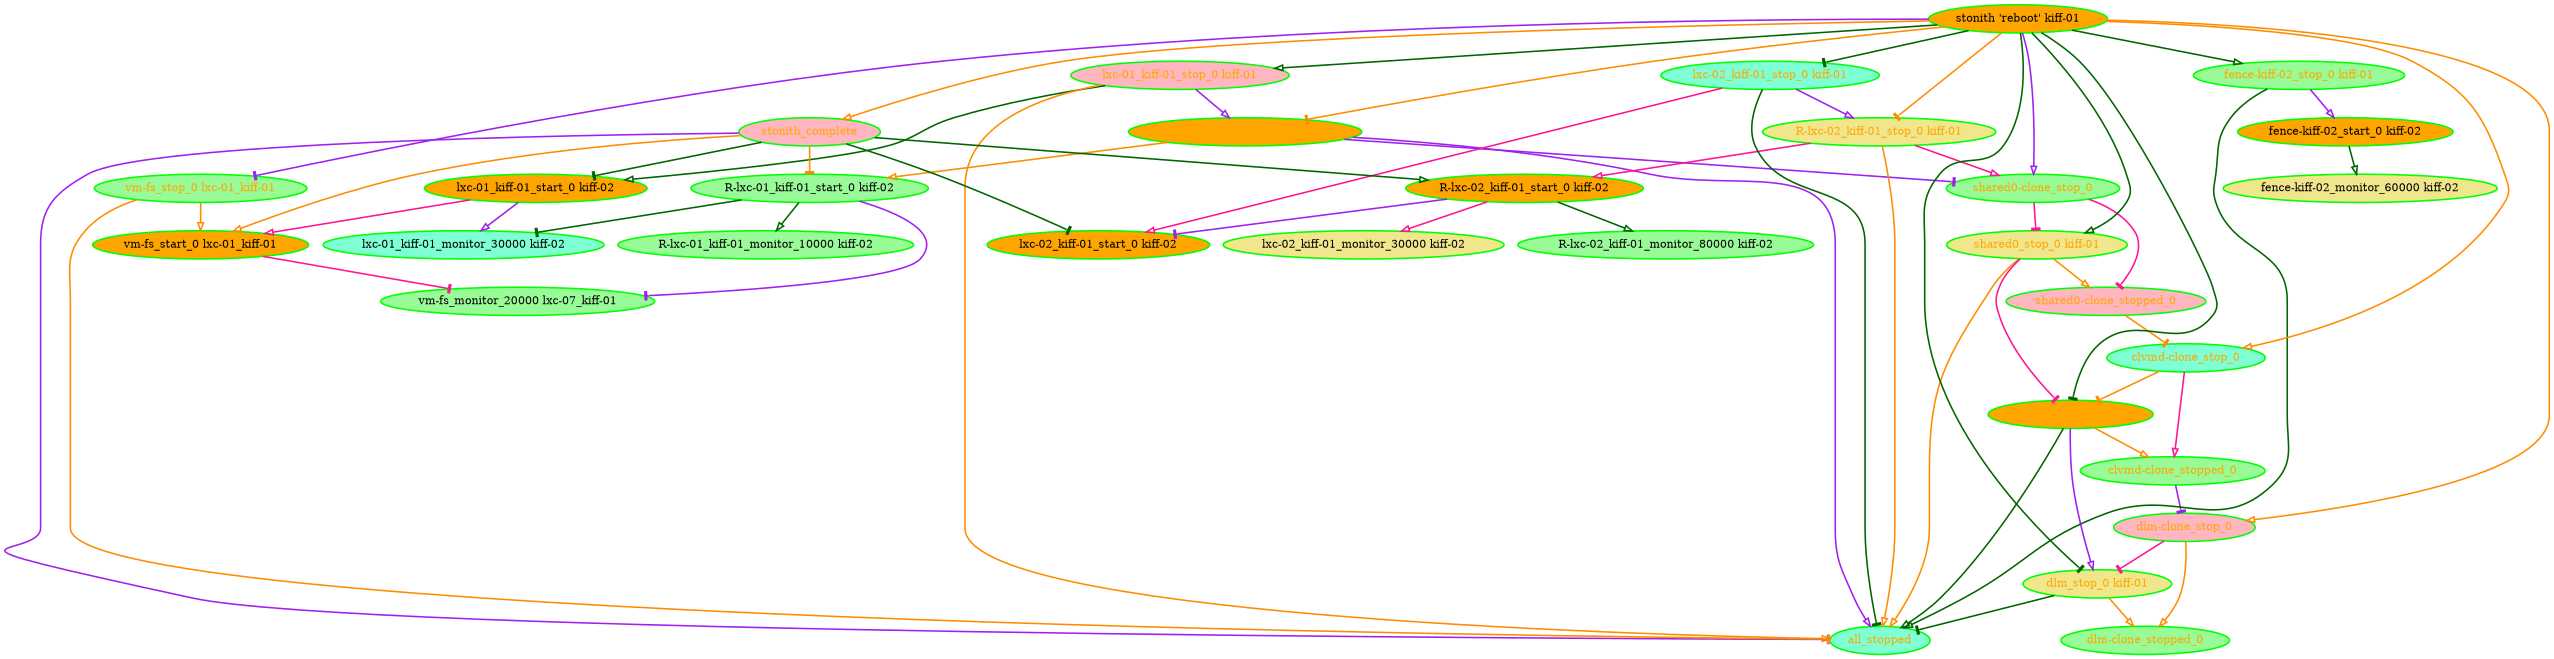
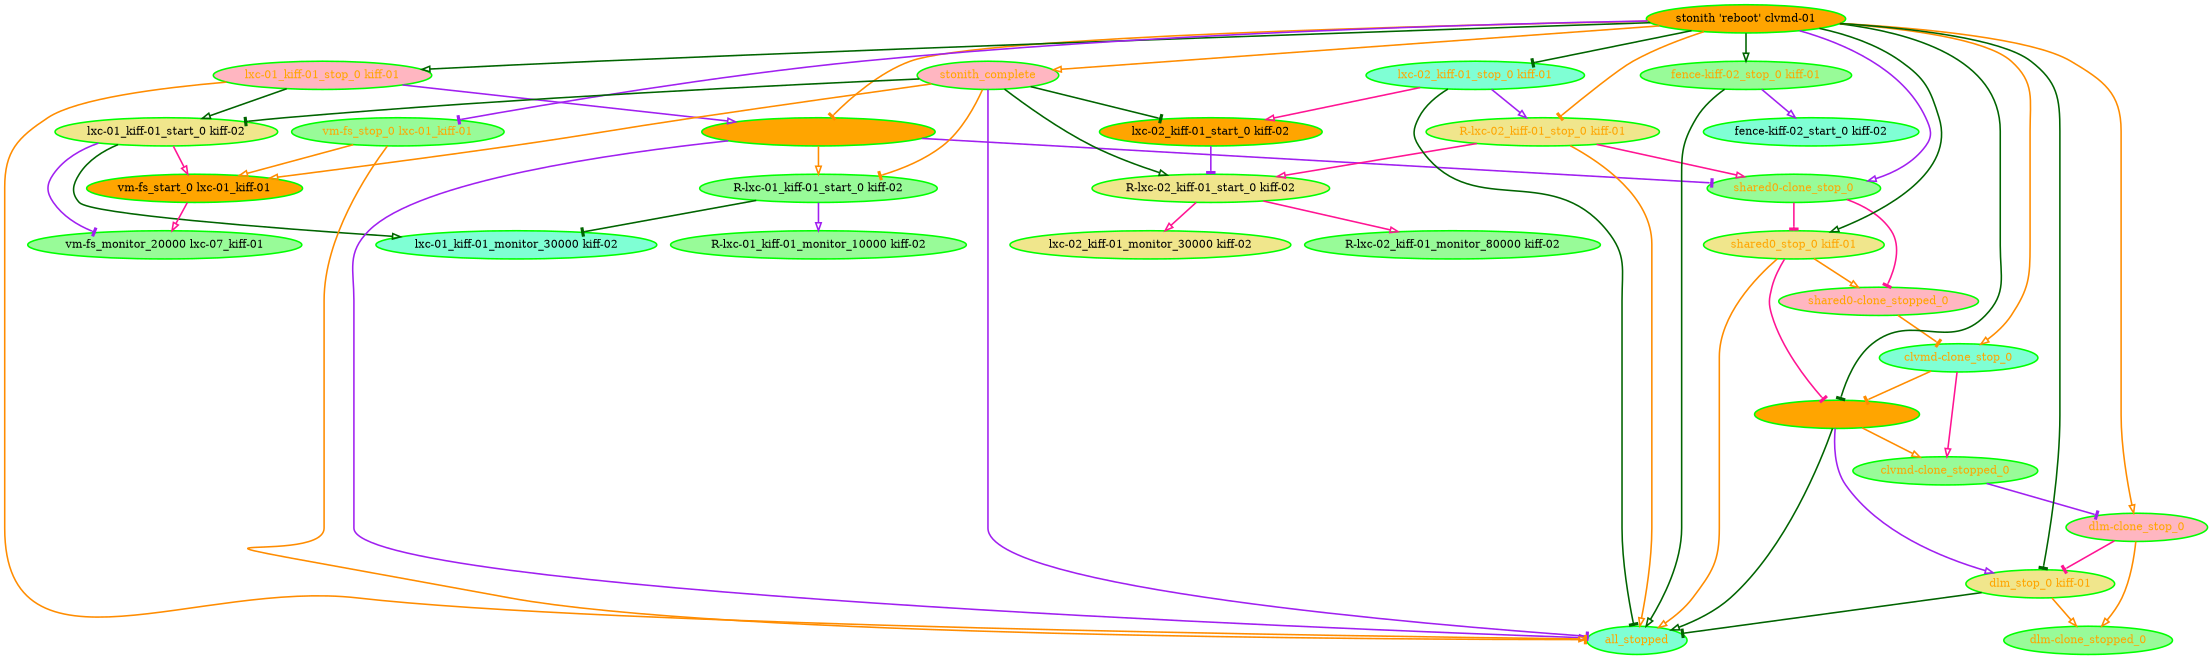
(2018, 19) -> (1746, 19)
(2345, 132) -> (1811, 132)
(536, 188) -> (166, 132)
(1524, 188) -> (1211, 188)
(2360, 188) -> none
(790, 213) -> (818, 213)
(503, 214) -> (195, 221)
(1591, 215) -> (1327, 215)
(1312, 216) -> (1211, 160)
(355, 272) -> (182, 213)
(836, 281) -> (48, 185)
